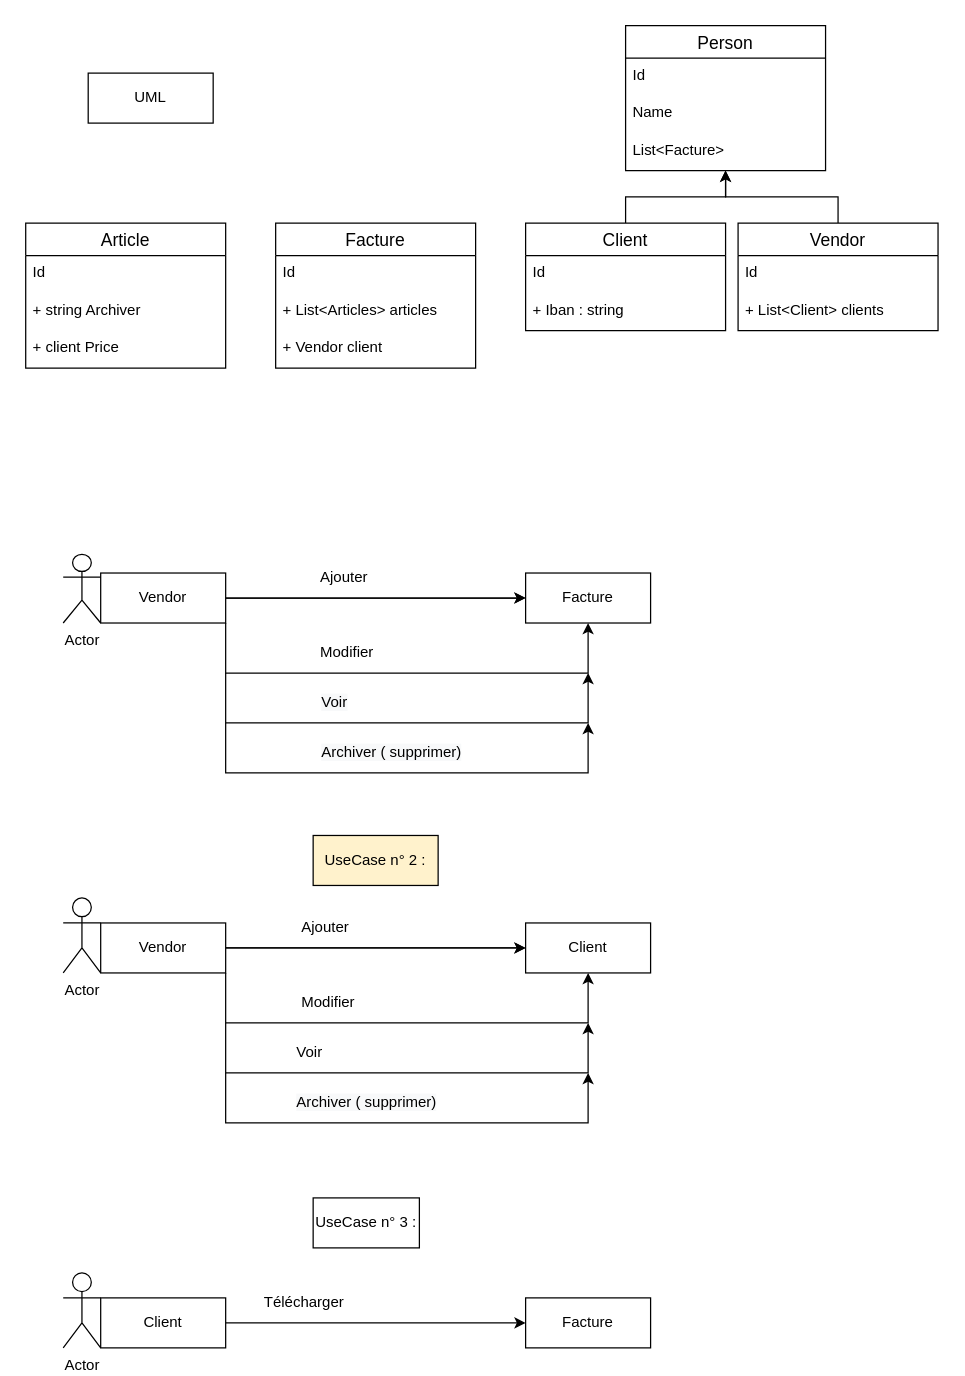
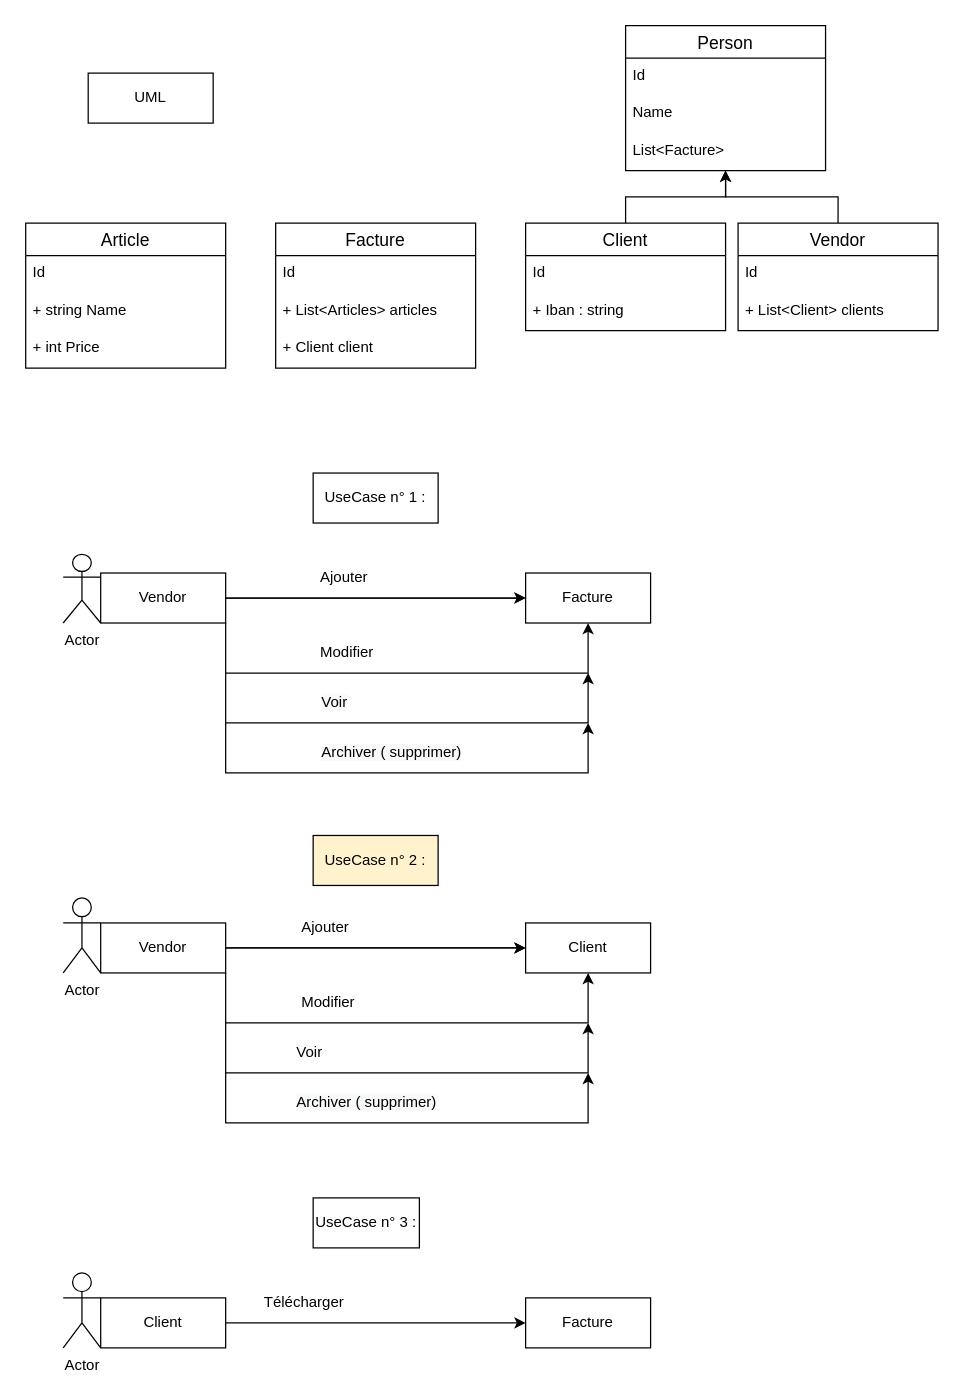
(96, 310) -> (81, 310)
(82, 348) -> (71, 348)
(338, 348) -> (334, 348)
none -> (376, 498)
